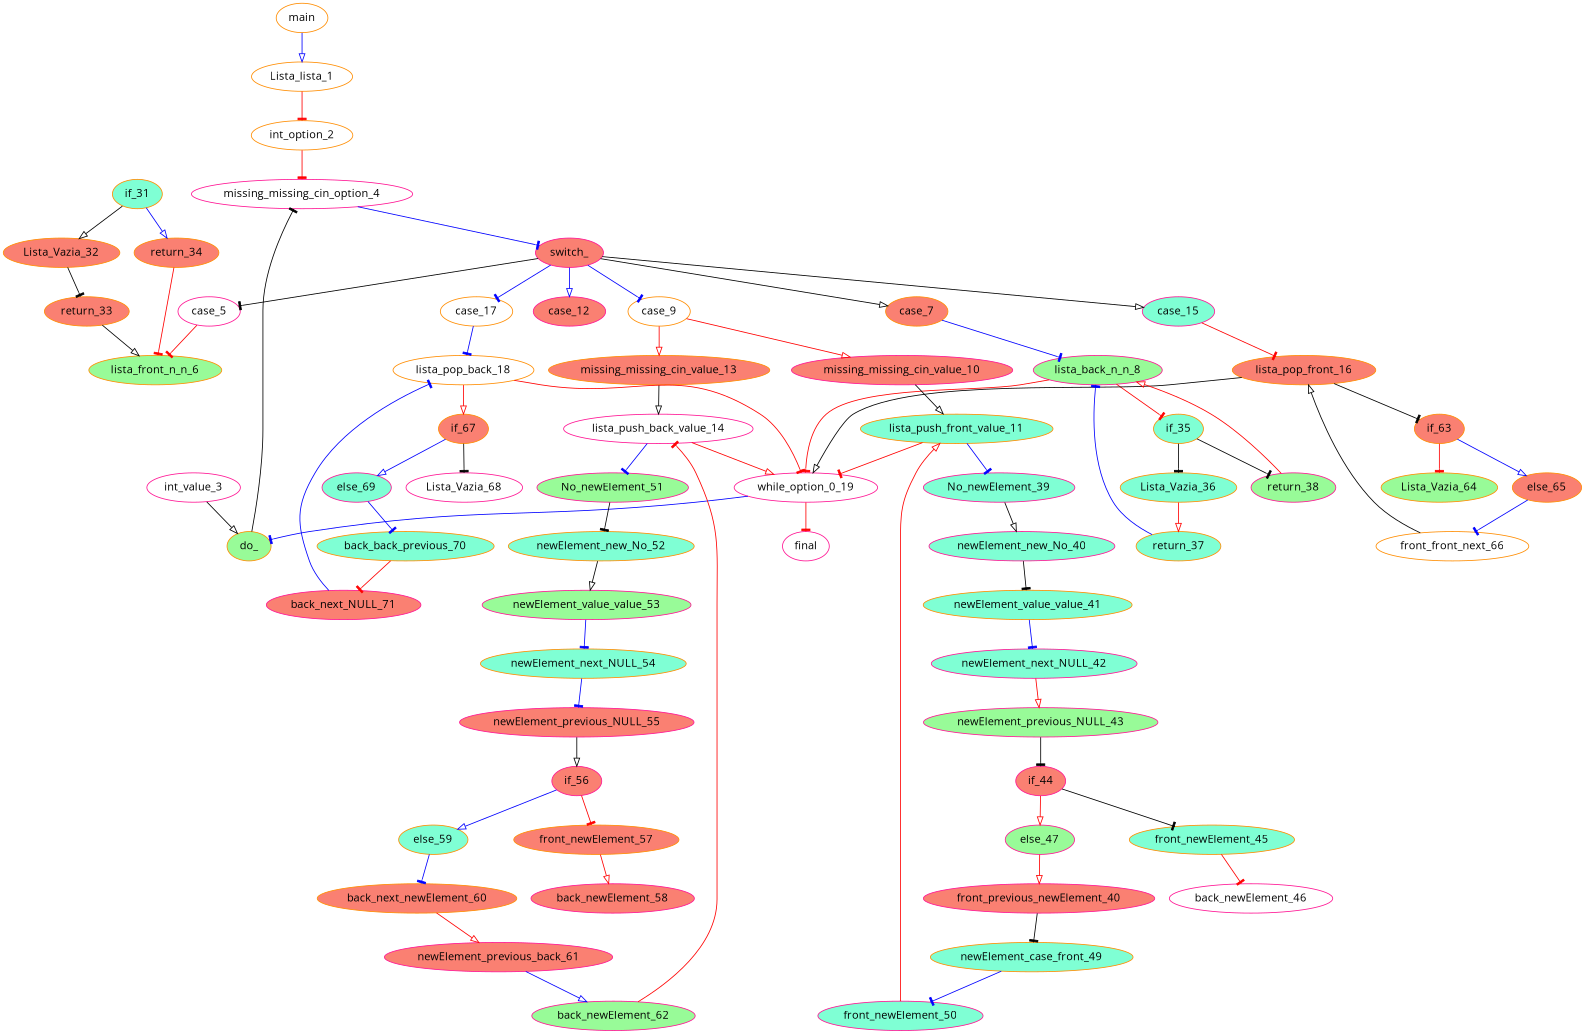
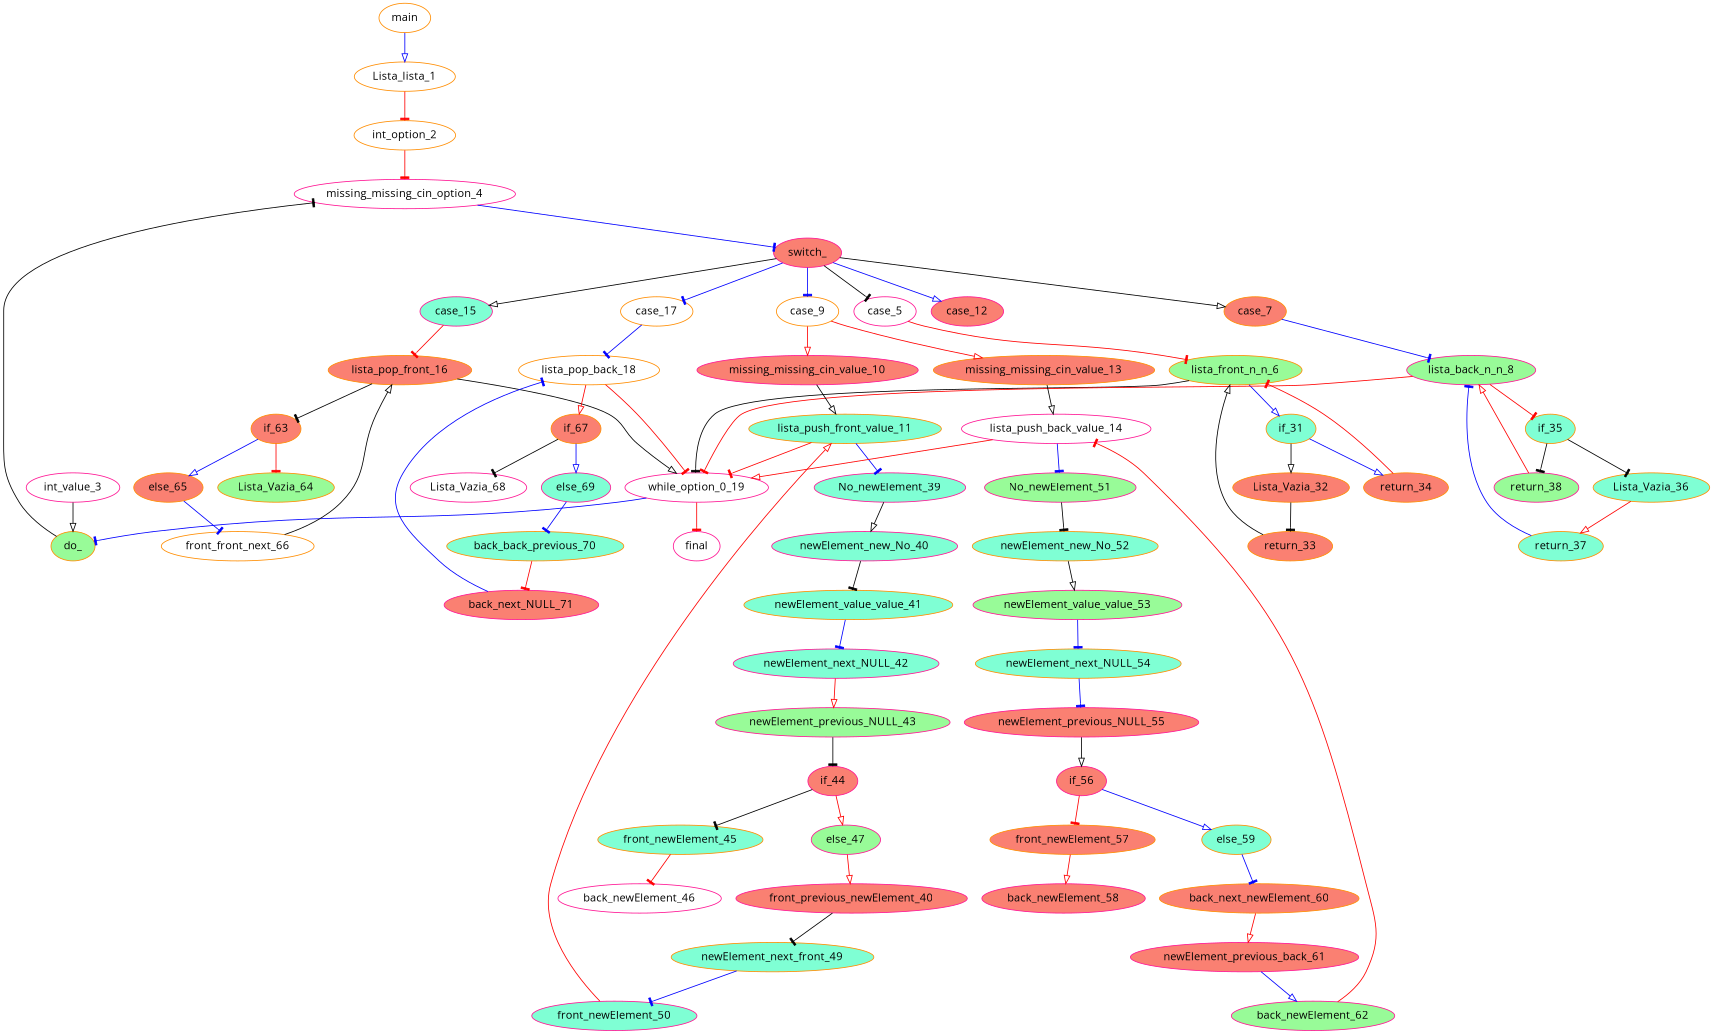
none -> (801, 396)
none -> (1261, 397)
(1032, 957) -> (773, 957)
